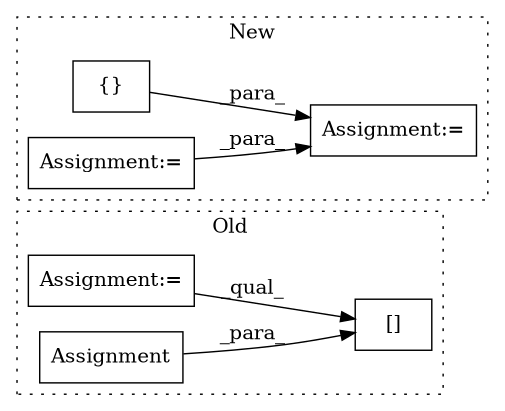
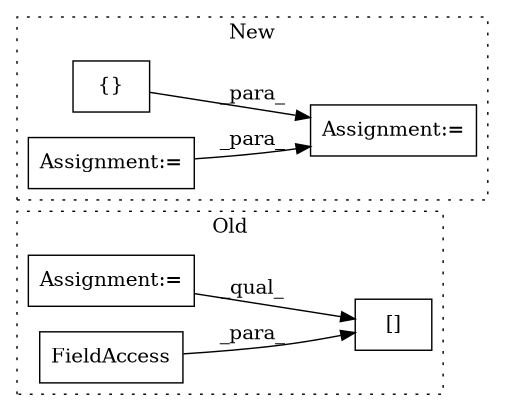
(111, 357) -> (111, 357)
